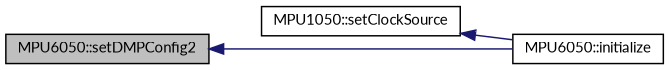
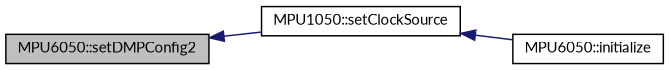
(368, 49) -> (243, 34)
